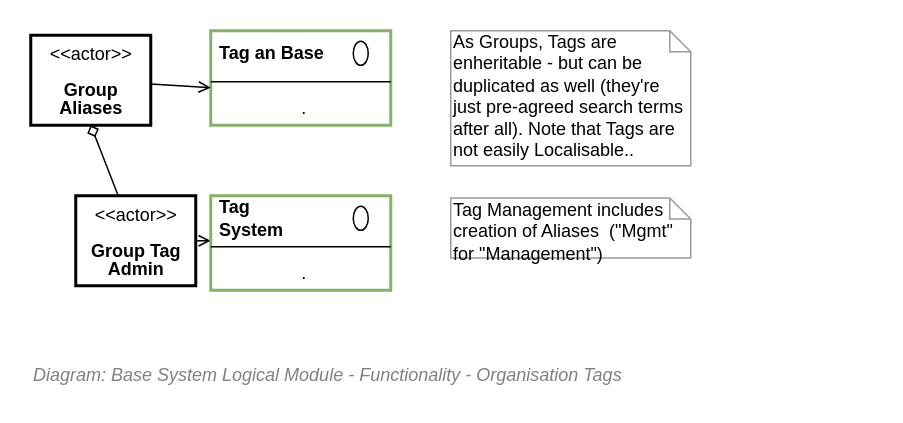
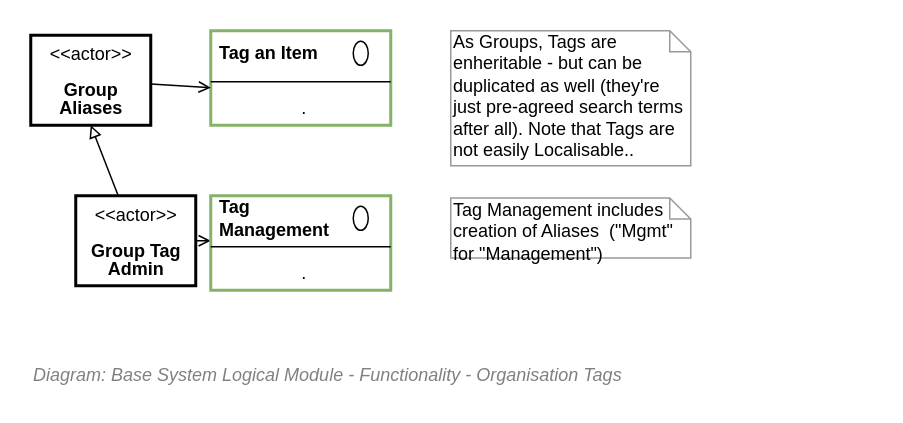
(271, 53) -> (271, 53)
(96, 138) -> (96, 138)
(250, 218) -> (270, 218)
